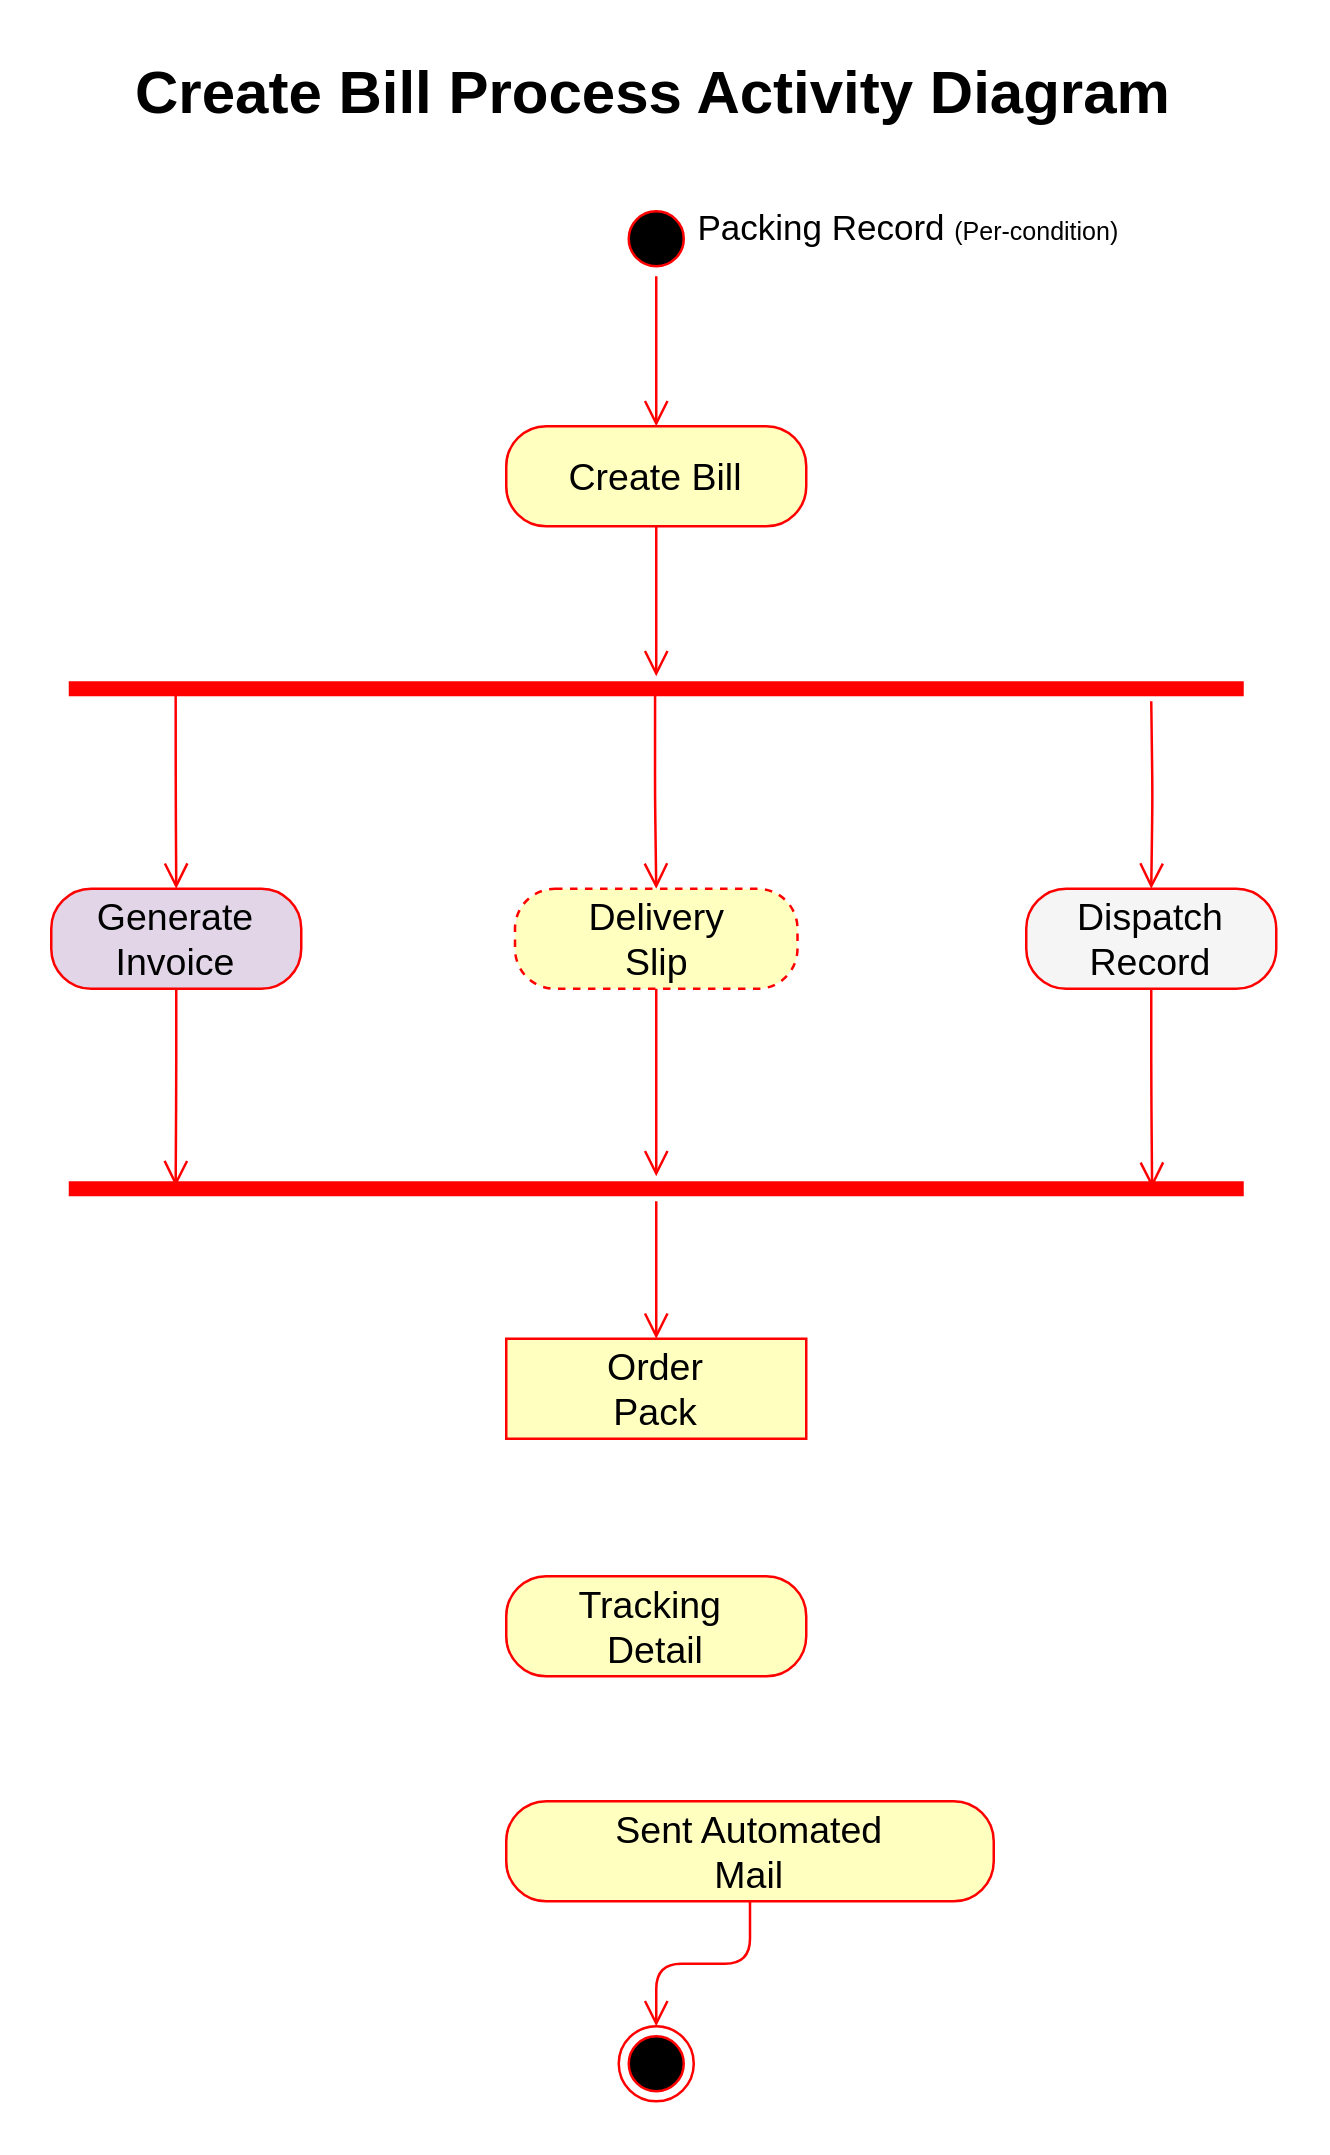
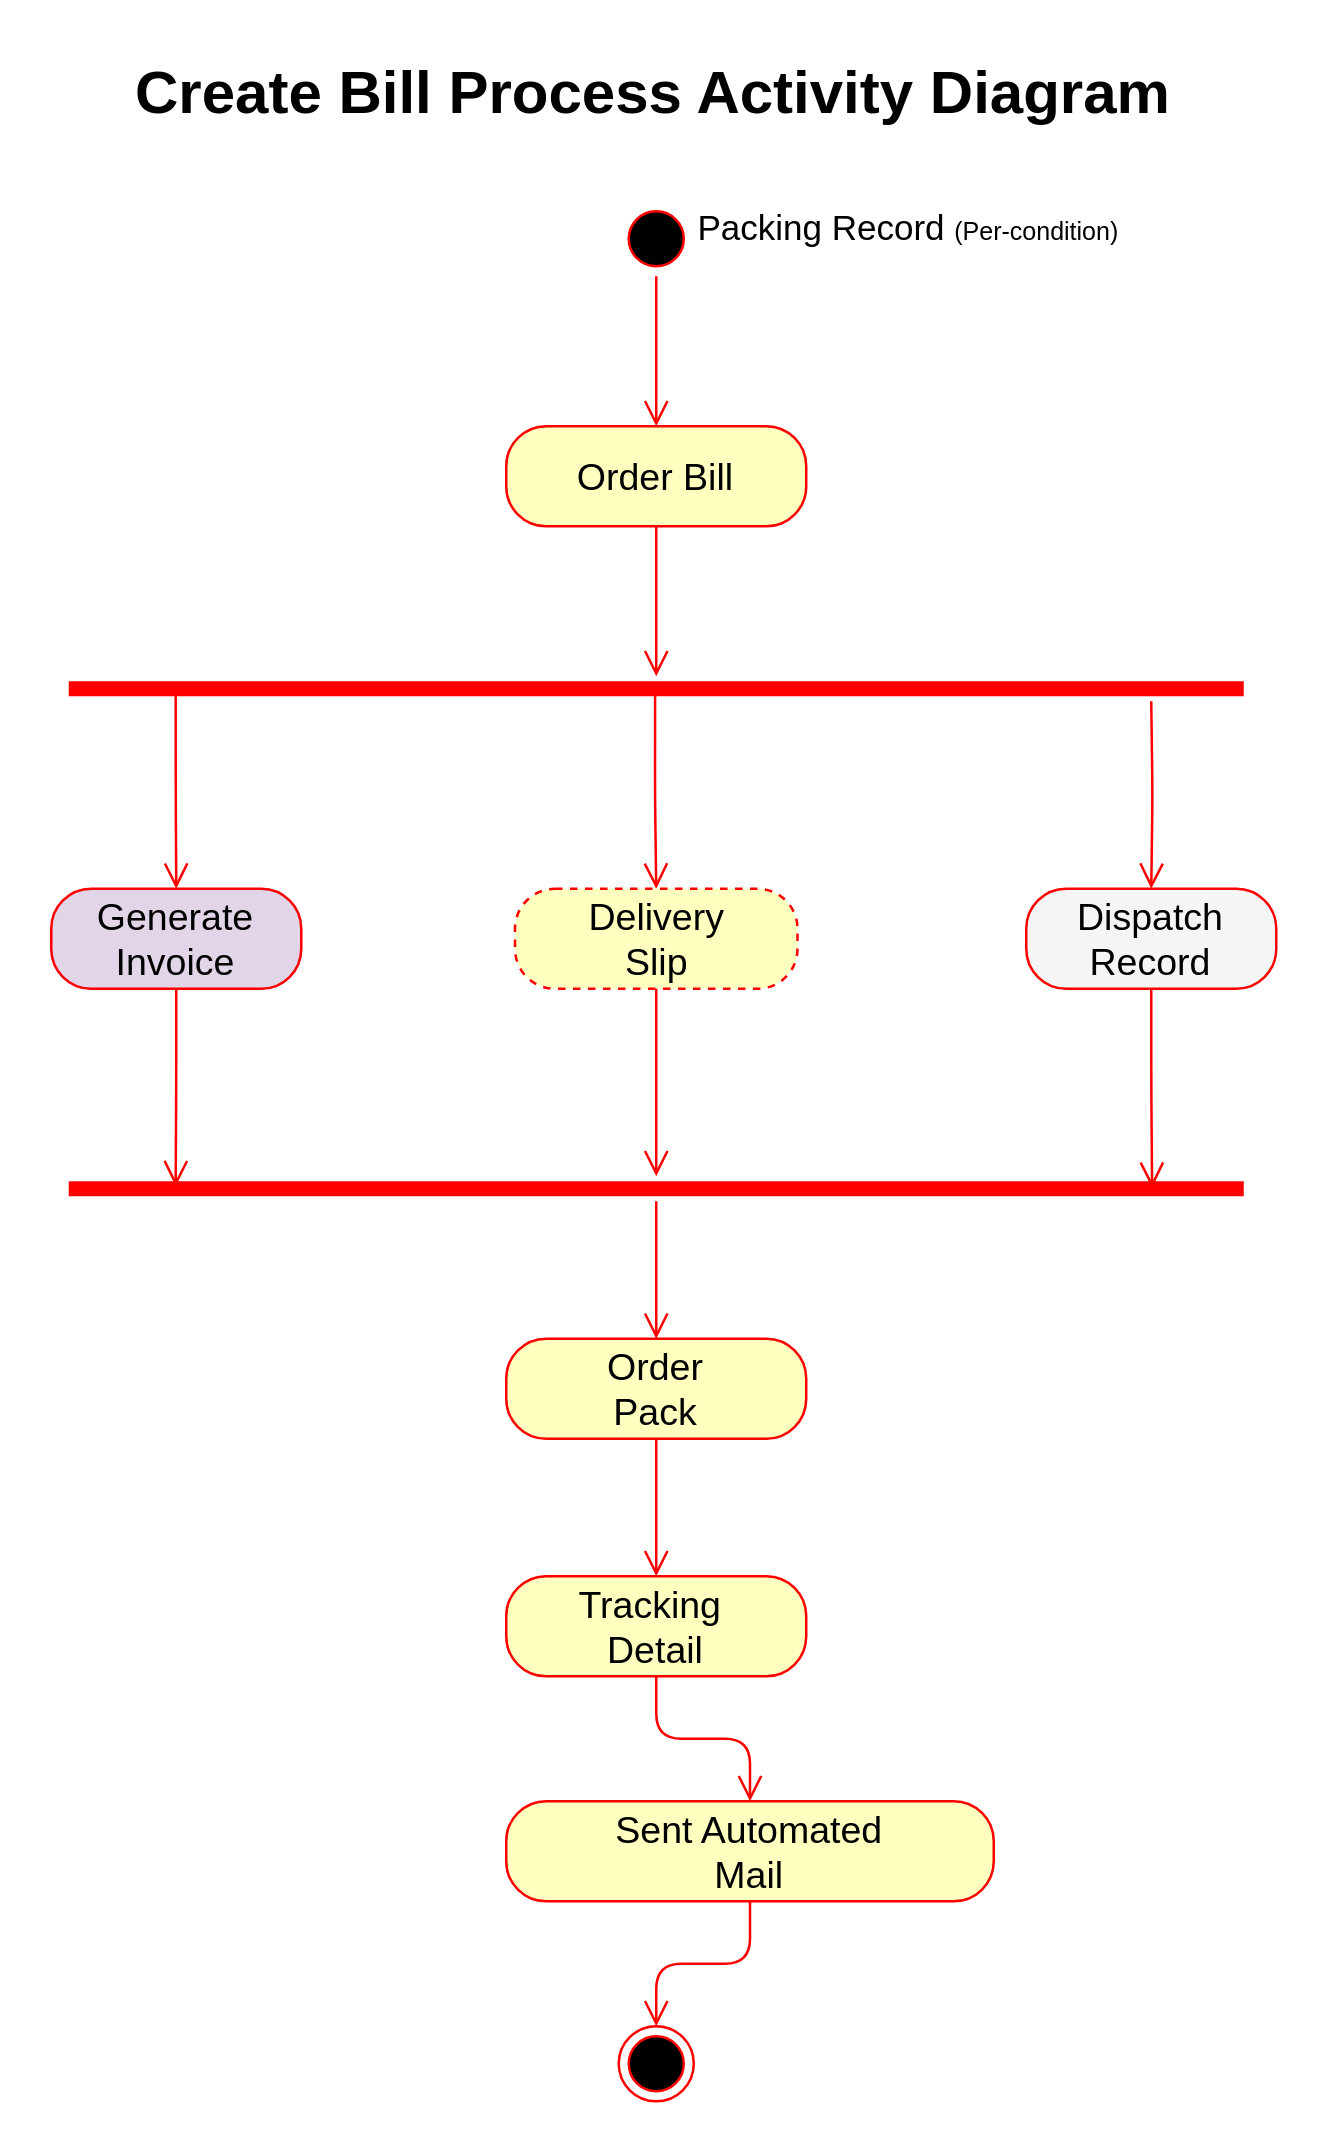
(656, 476) -> (656, 476)
(656, 1389) -> (656, 1389)
none -> (656, 1504)
none -> (700, 1739)
